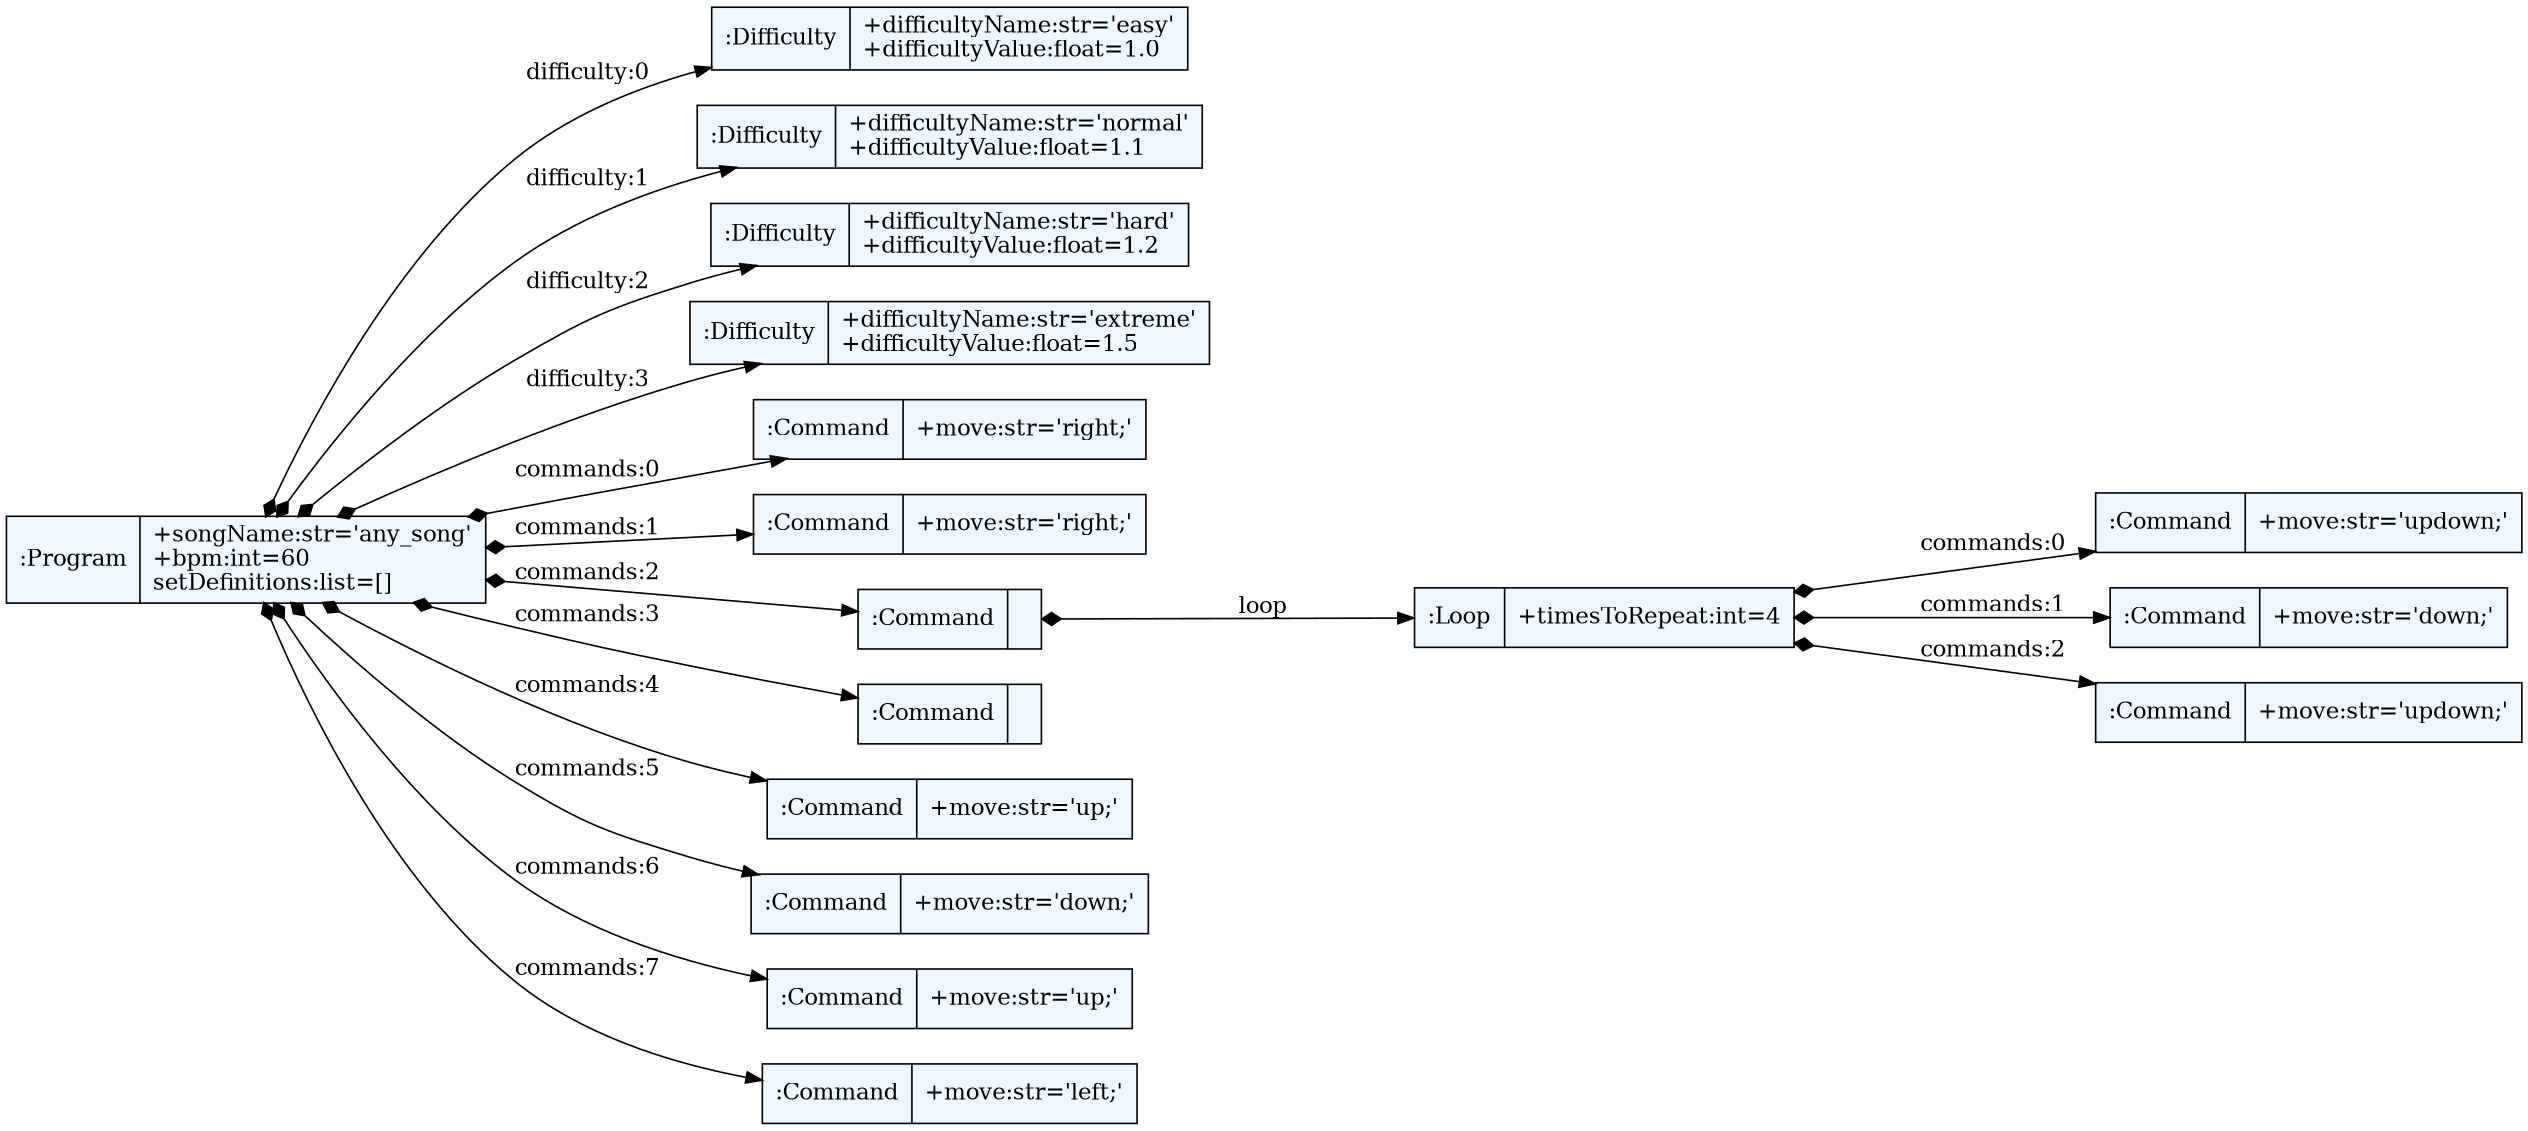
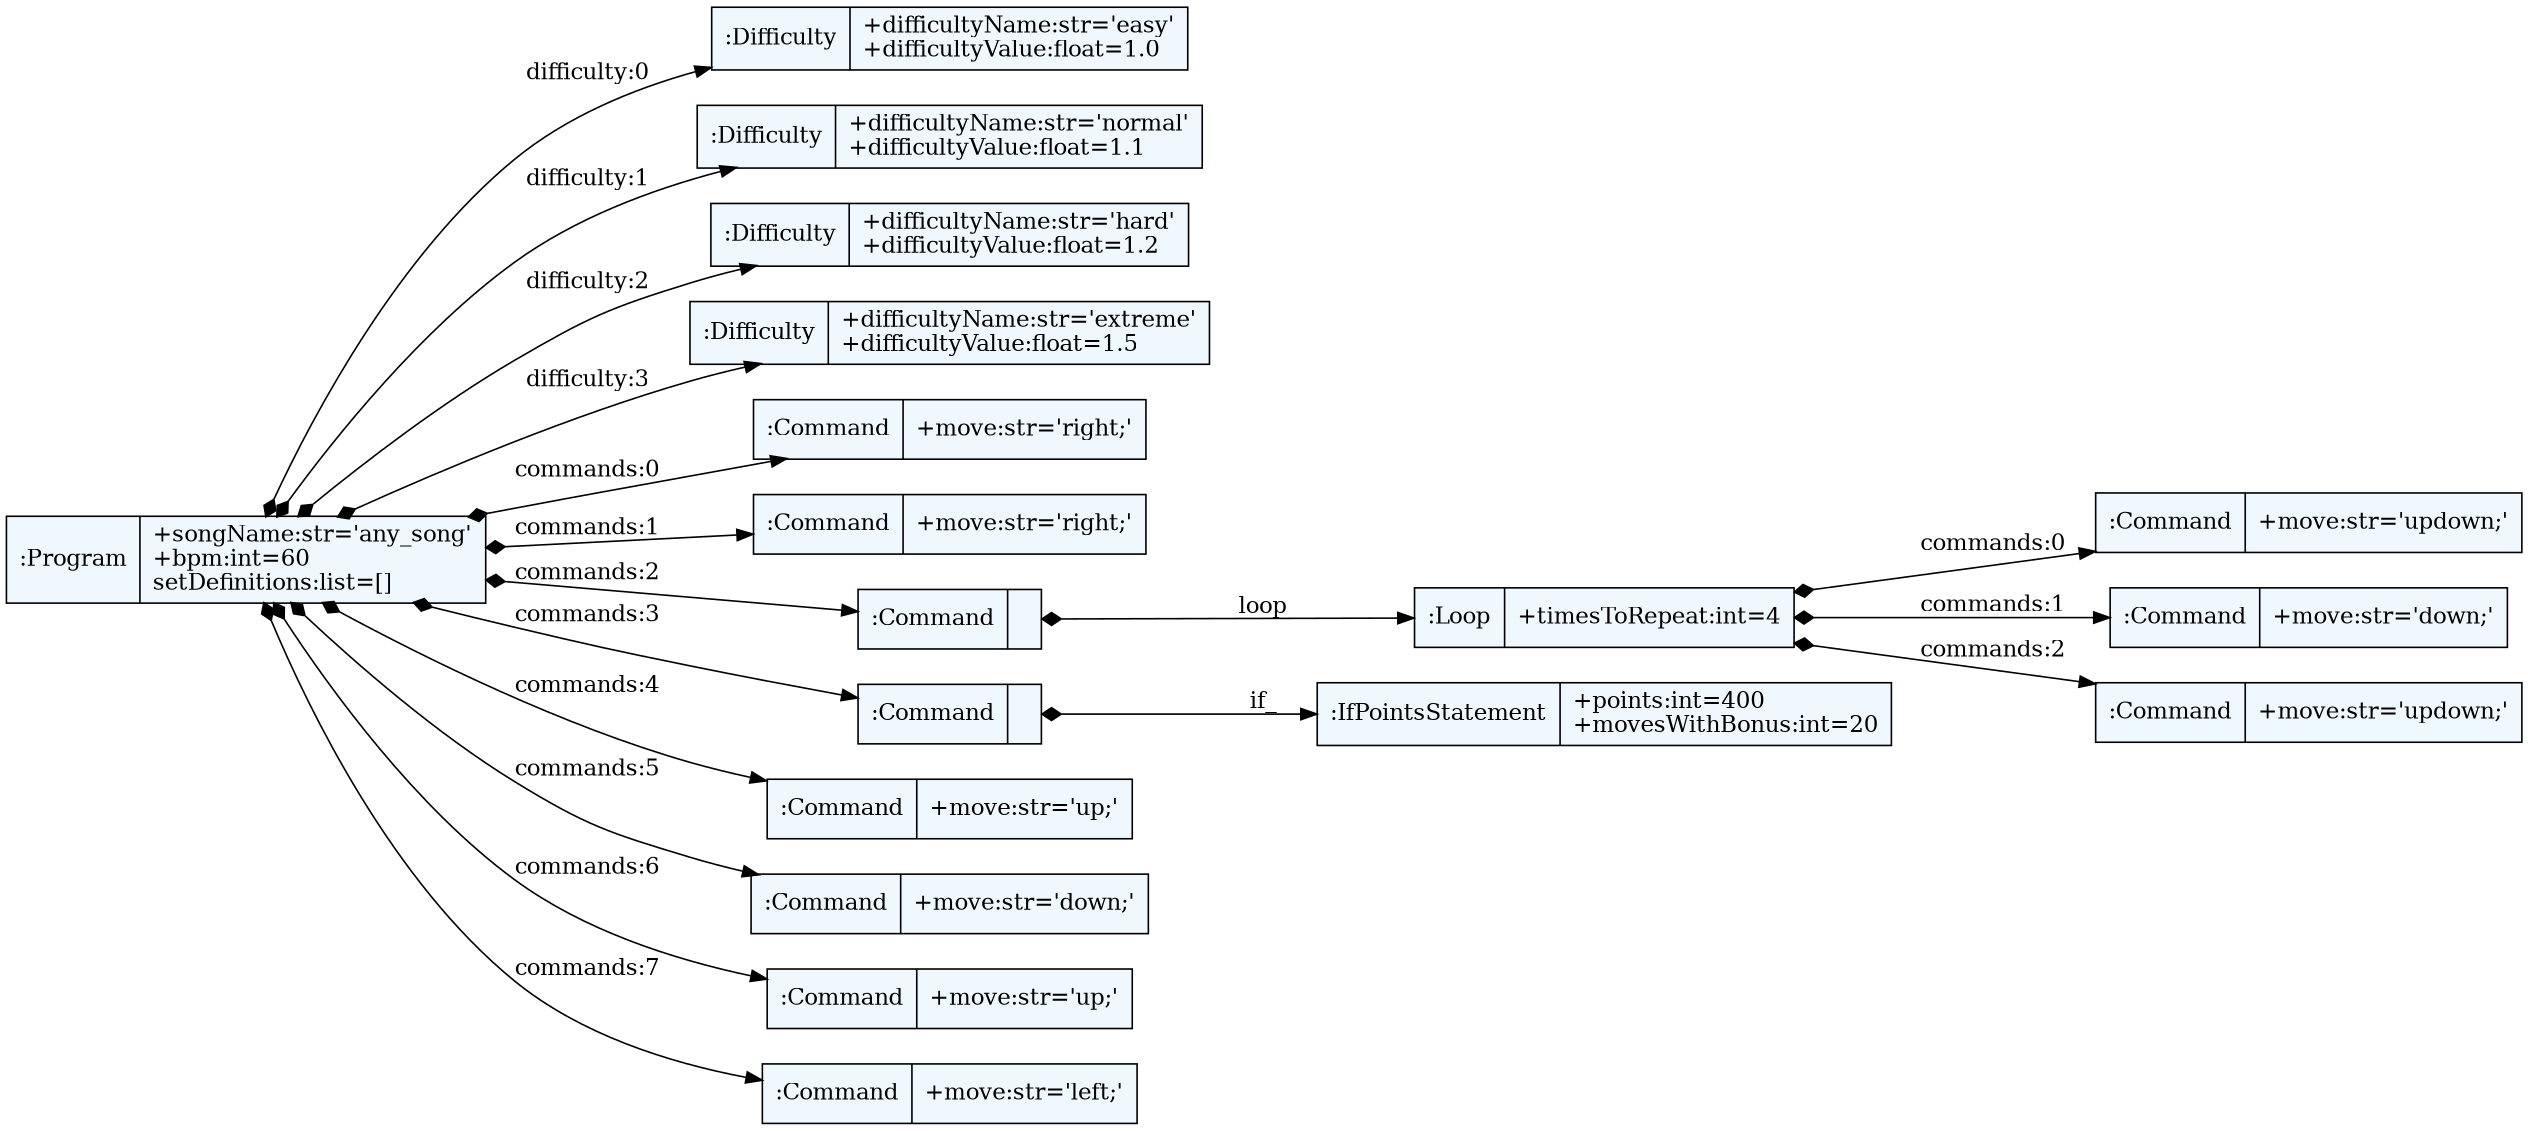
none -> (1604, 714)
